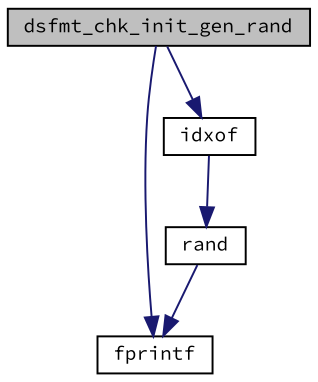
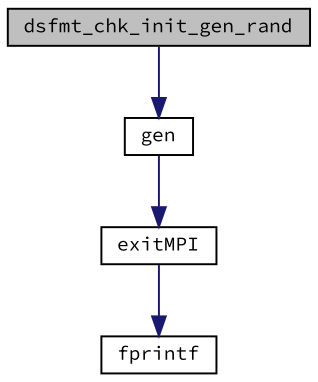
(210, 136) -> (159, 136)
(145, 181) -> none
(206, 246) -> (159, 246)
